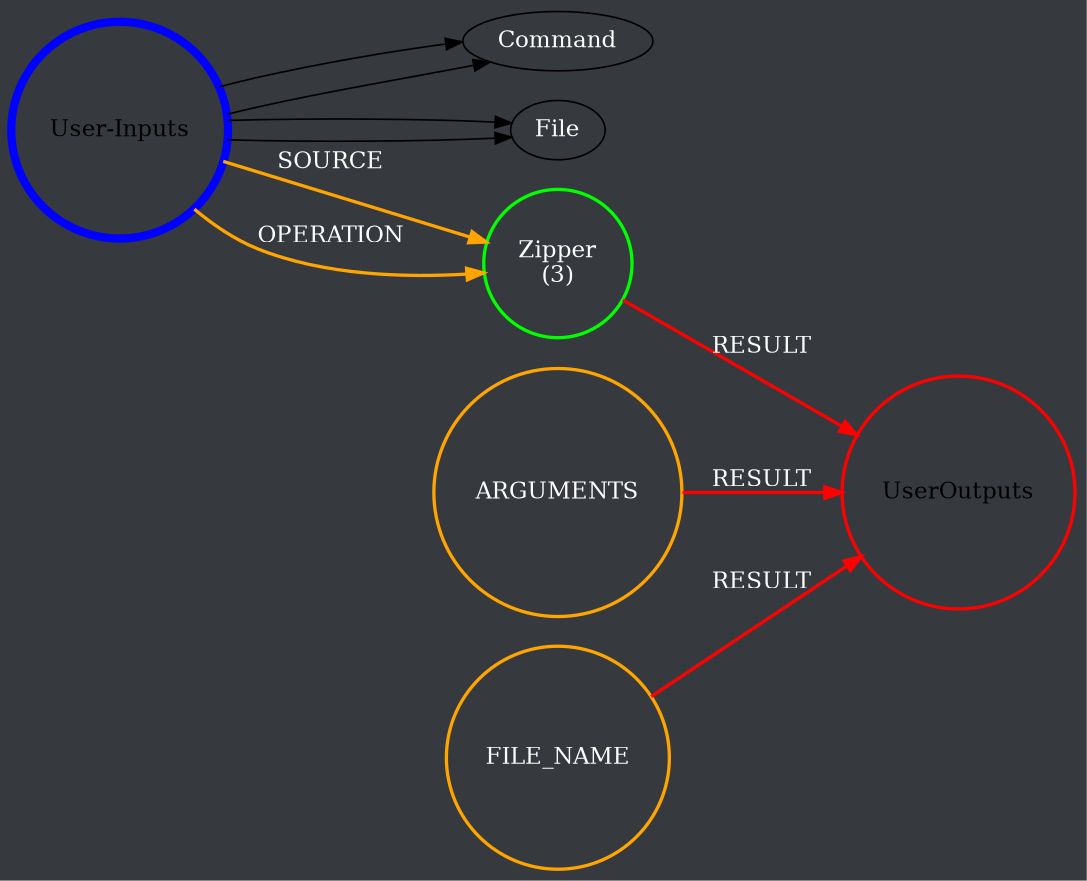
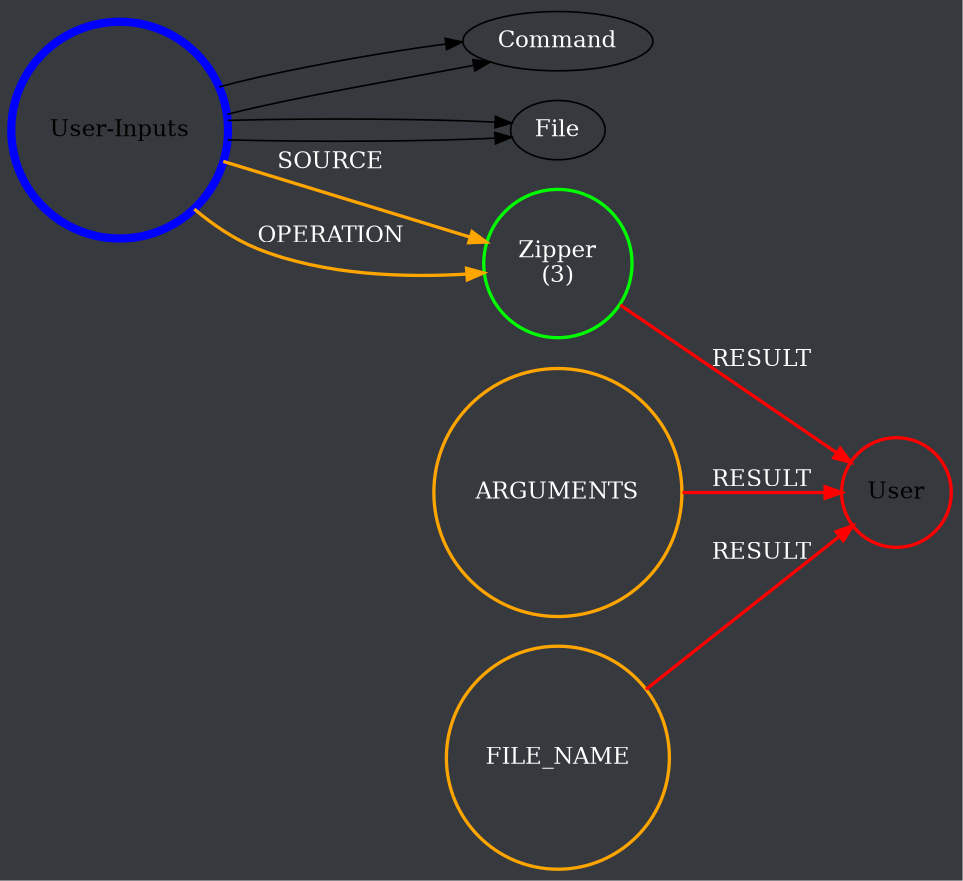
(959, 493) -> (896, 493)
